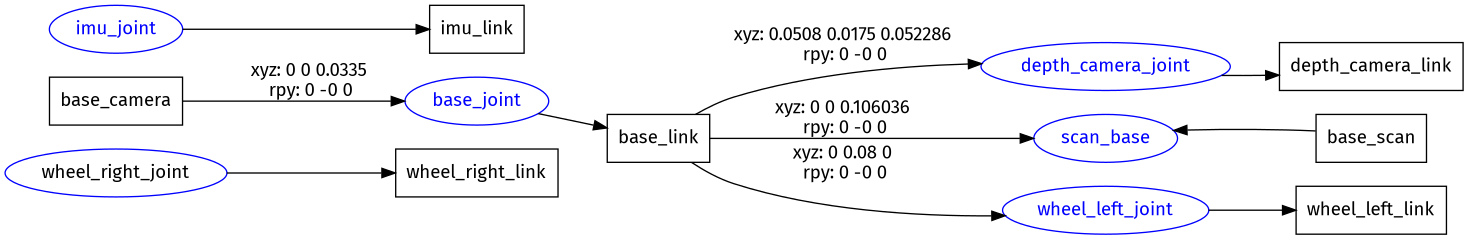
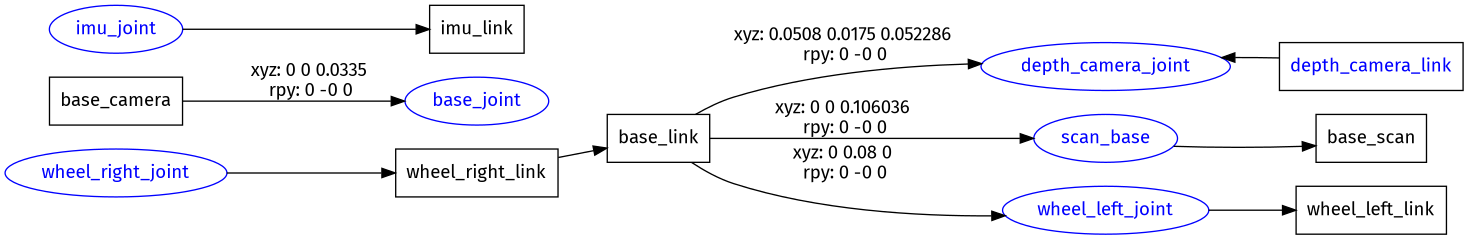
(1371, 67) -> (1371, 67)
(1243, 76) -> (1257, 58)
(566, 119) -> (576, 154)
(1252, 129) -> (1238, 147)
(116, 173) -> (116, 173)
